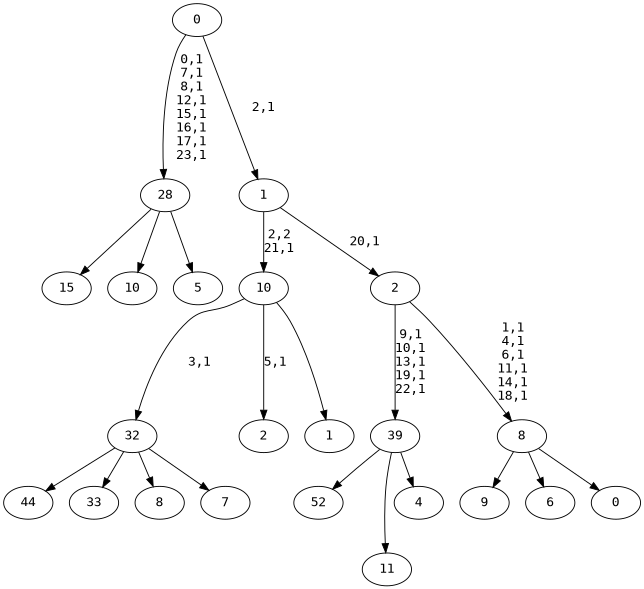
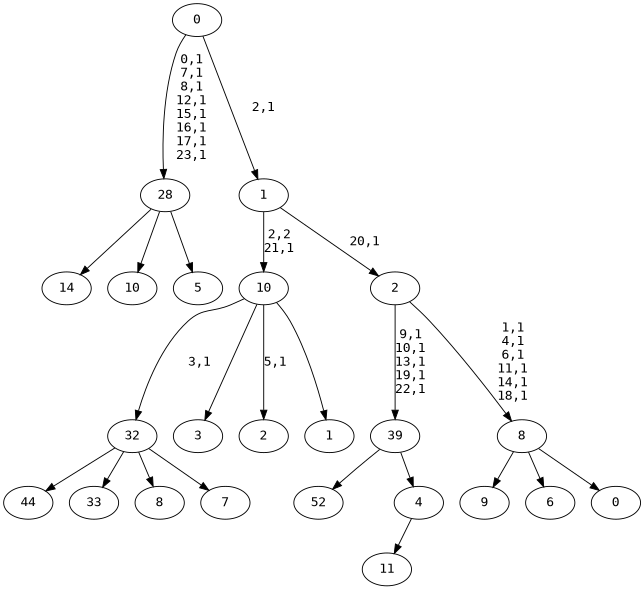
(67, 288) -> (67, 288)
none -> (198, 436)
(385, 498) -> (405, 532)
